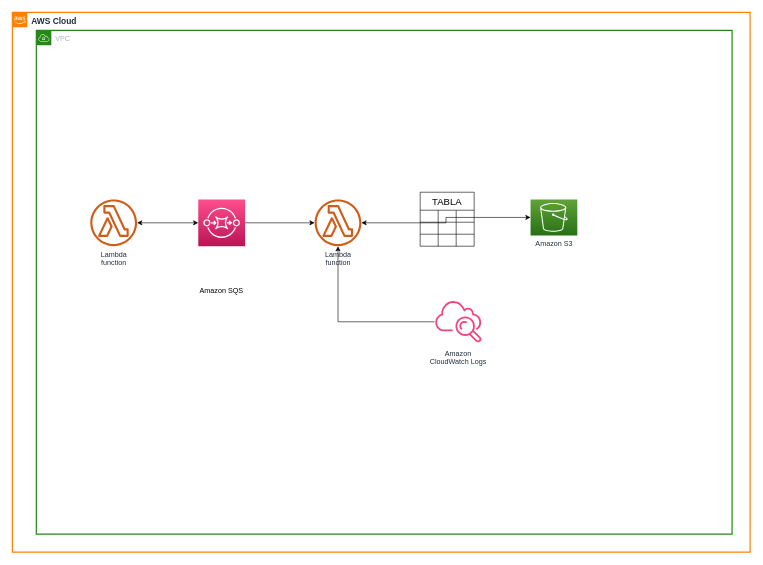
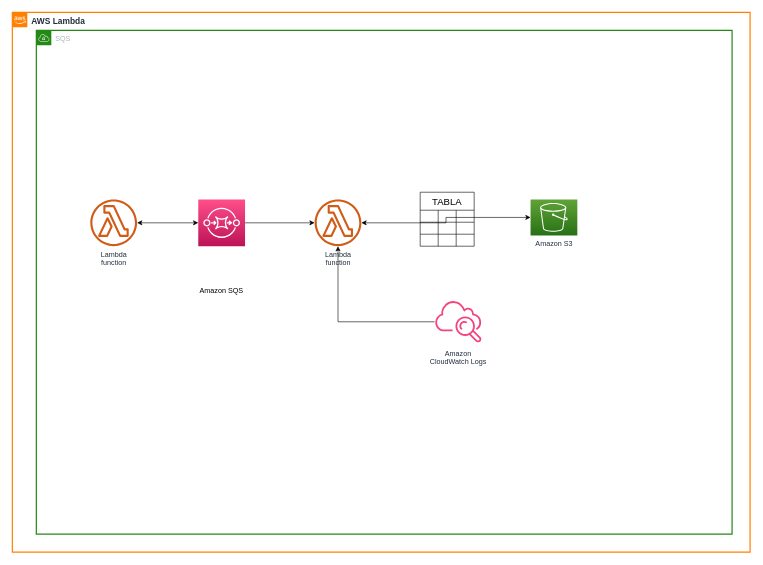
(48, 21) -> (51, 21)
(62, 39) -> (62, 39)
